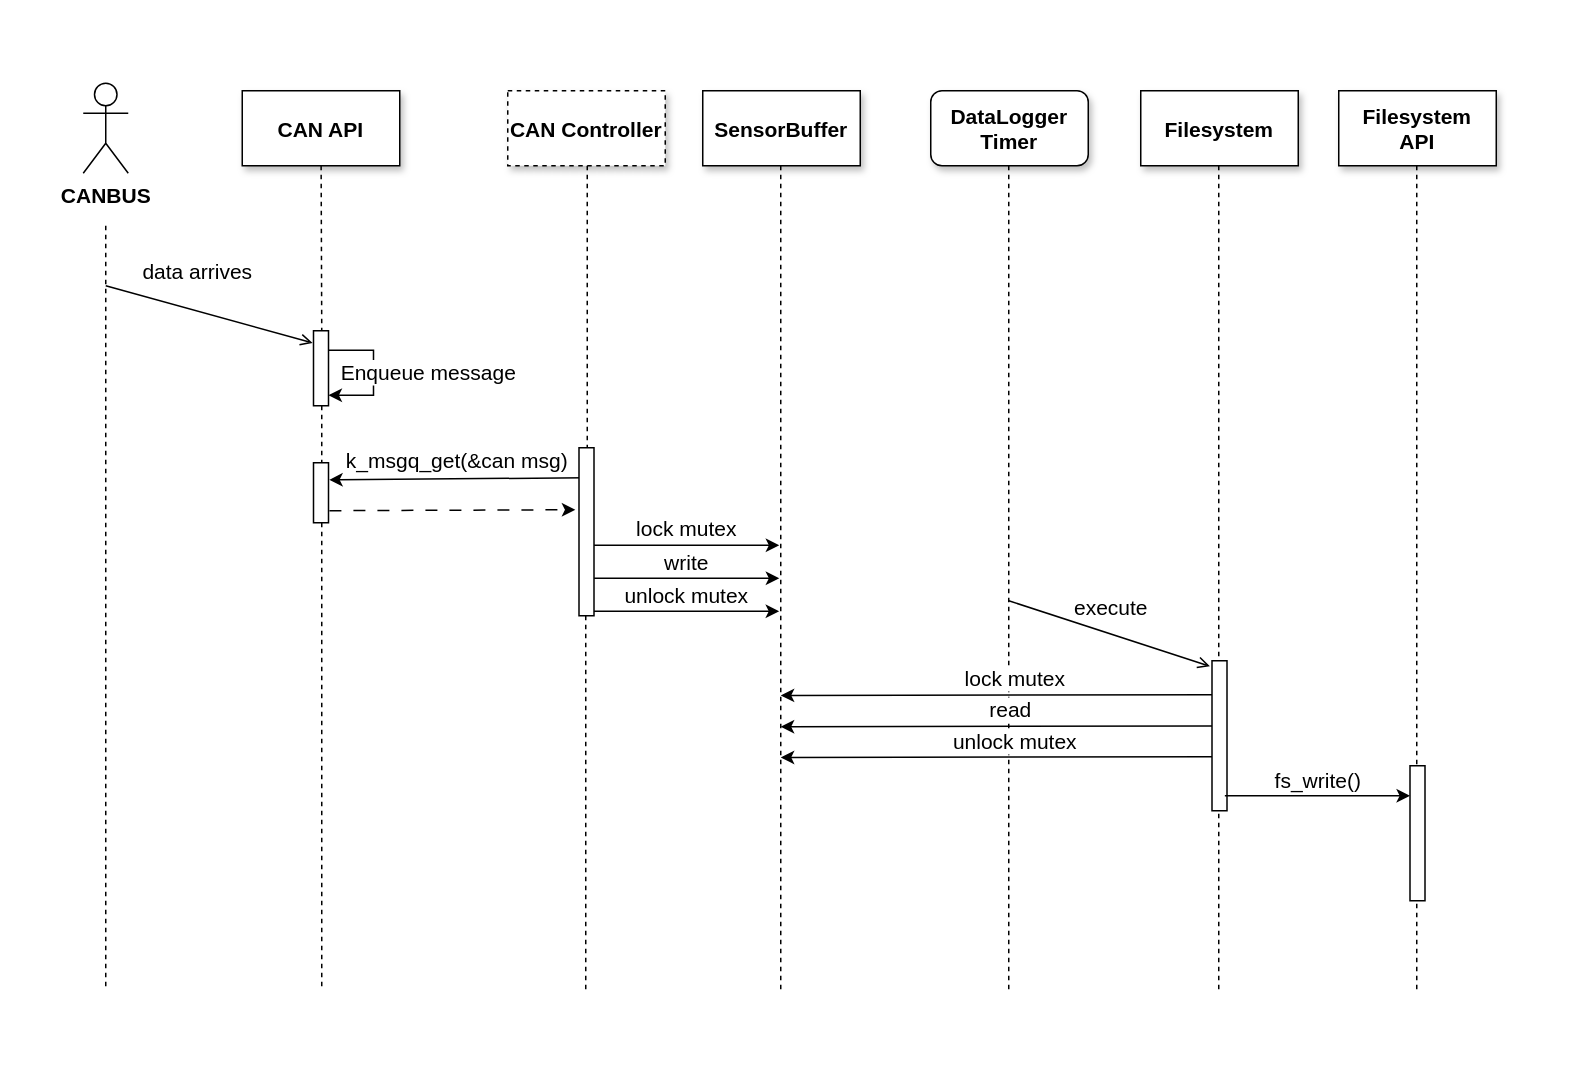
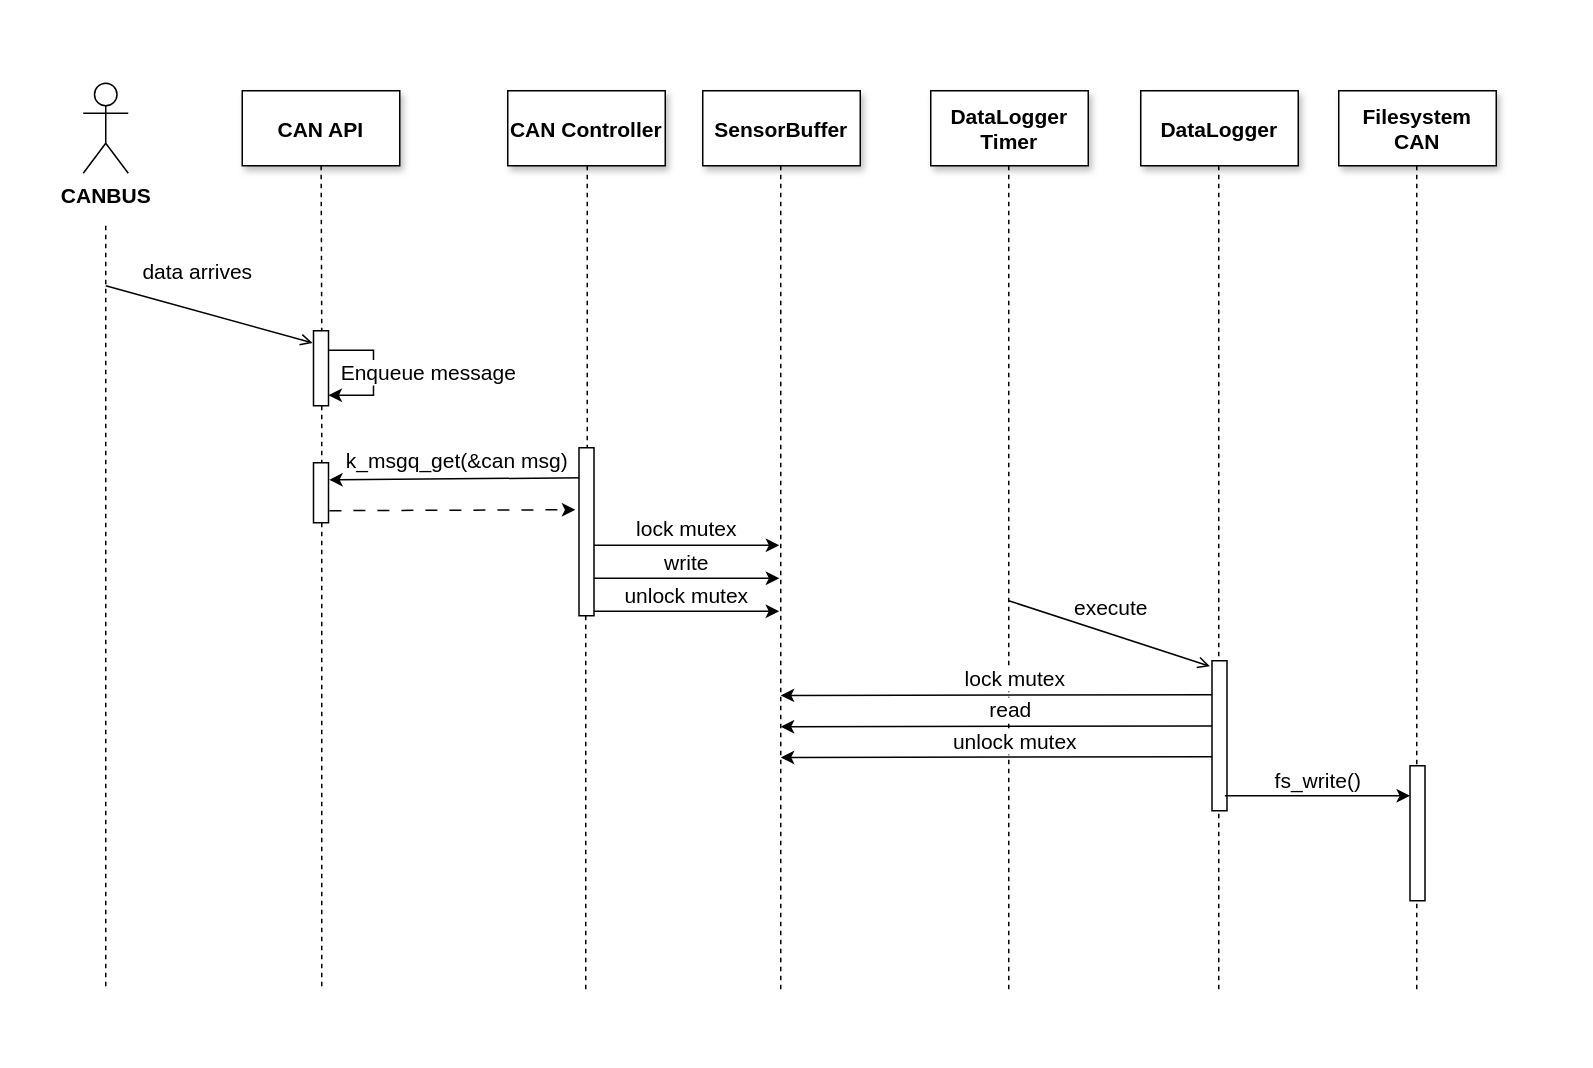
(1417, 117) -> (1417, 117)
(587, 128) -> (587, 128)
(1010, 128) -> (1010, 128)
(1219, 130) -> (1219, 130)
